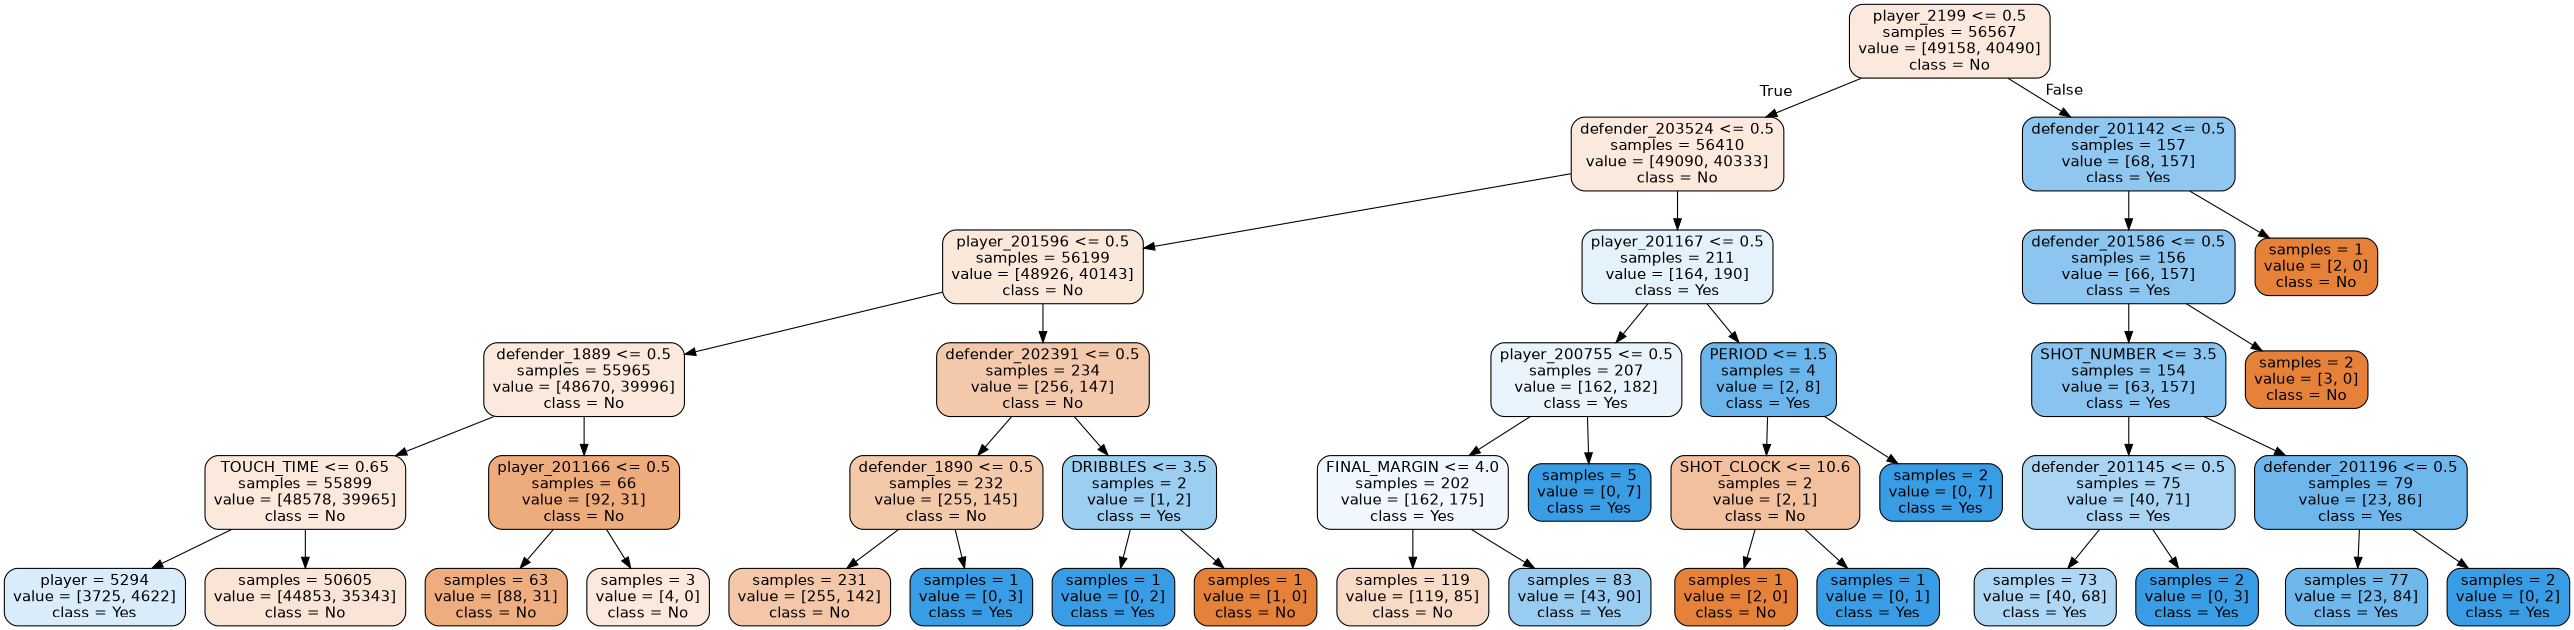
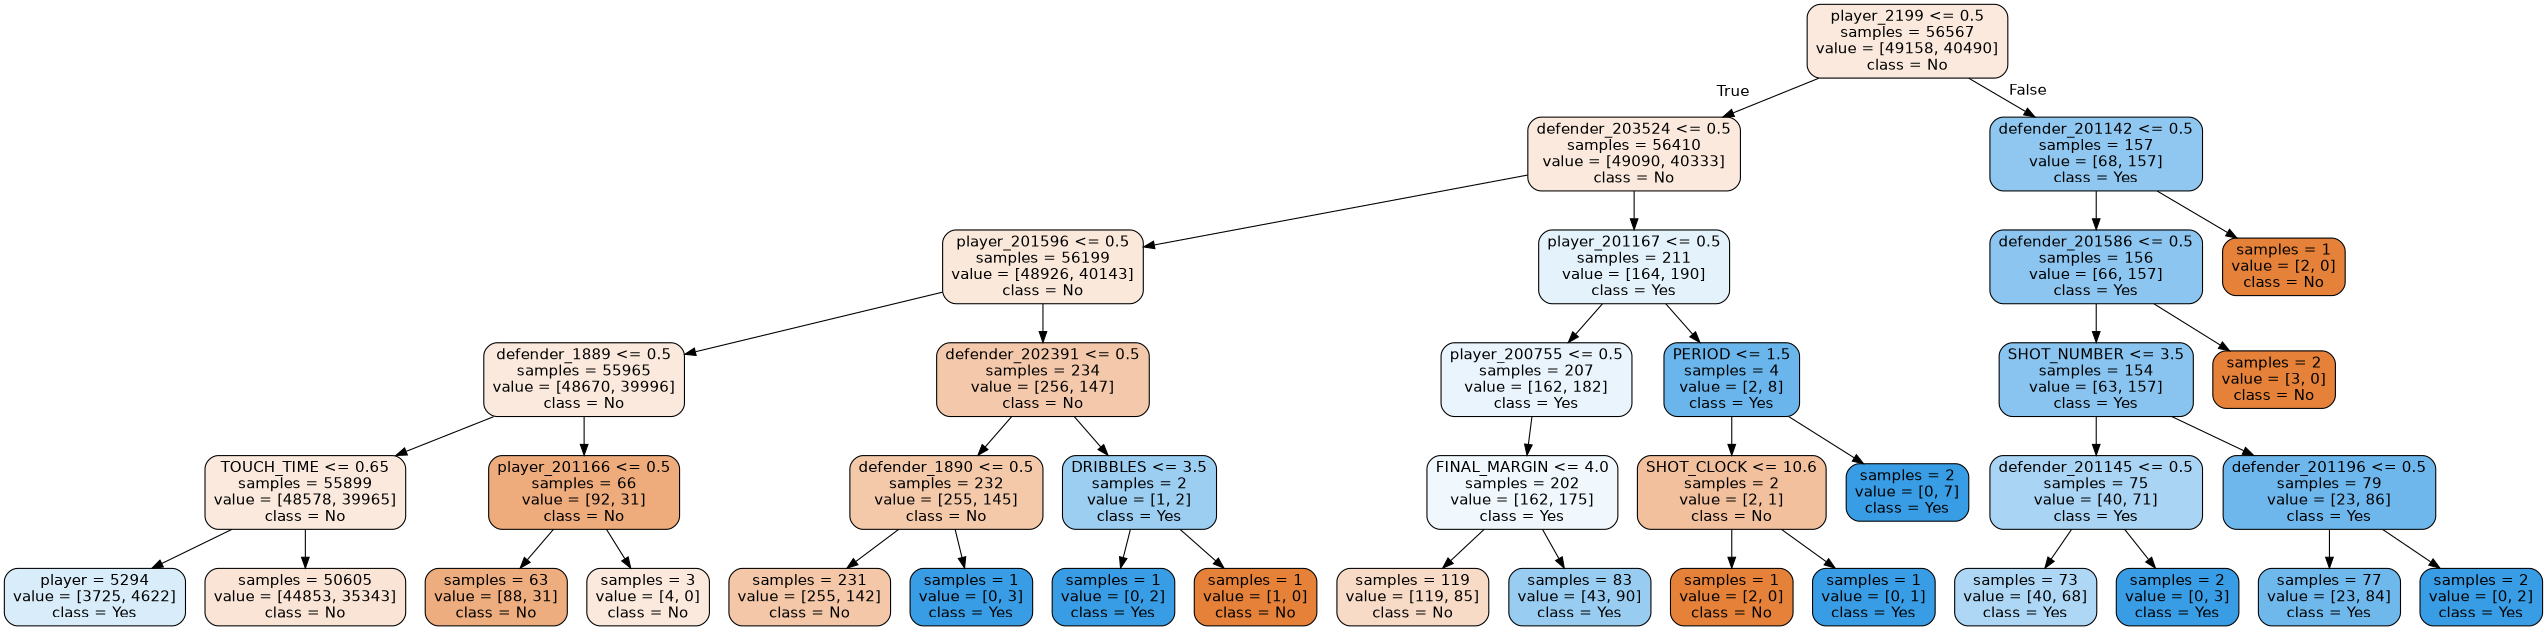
(1590, 492) -> none
